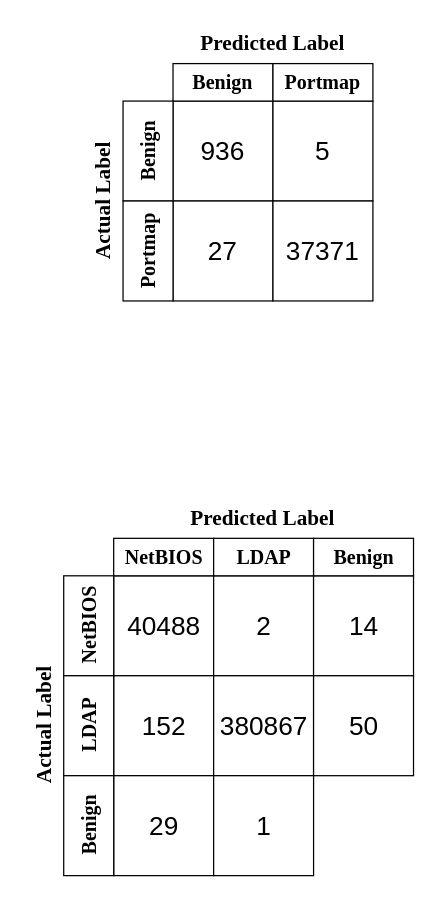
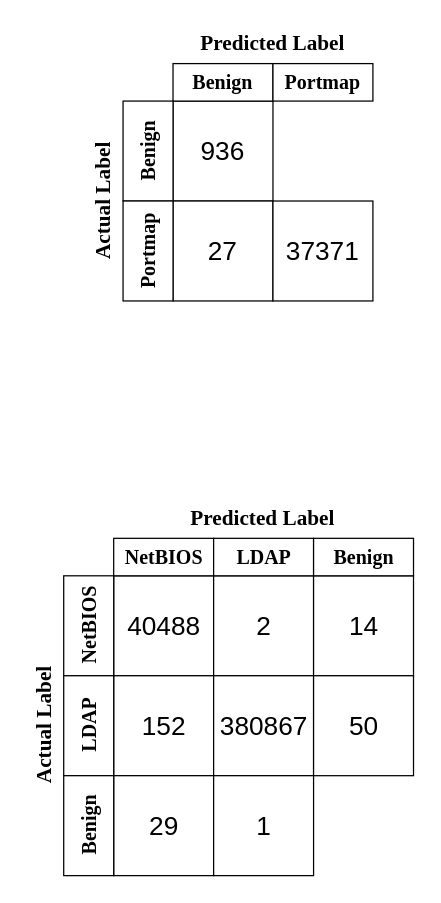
(323, 151) -> none
